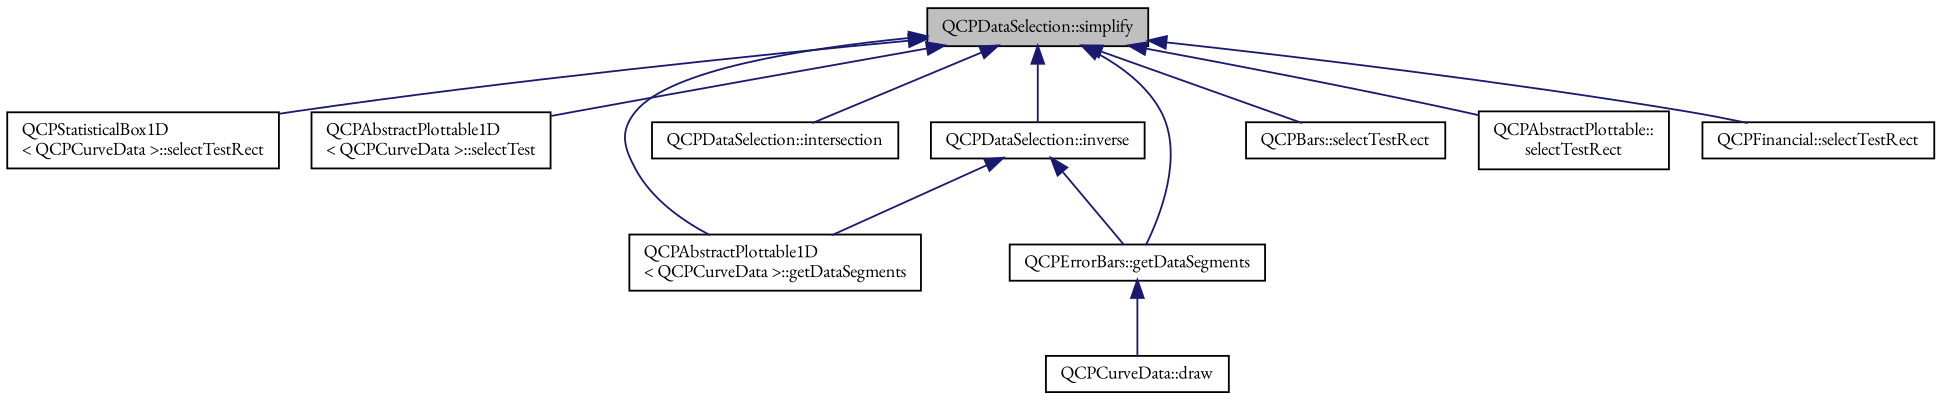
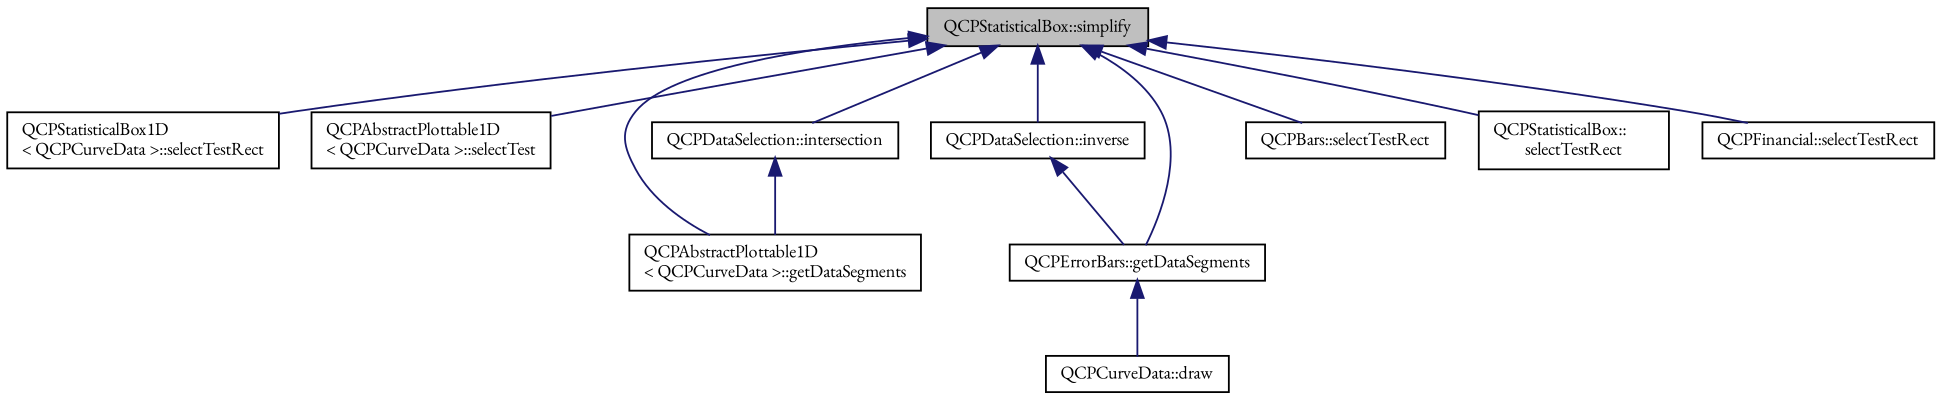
(1038, 27) -> (1038, 27)
(1574, 140) -> (1574, 140)
(909, 200) -> (775, 205)
